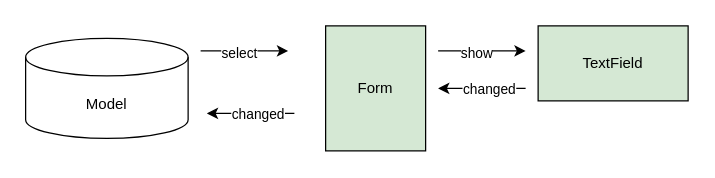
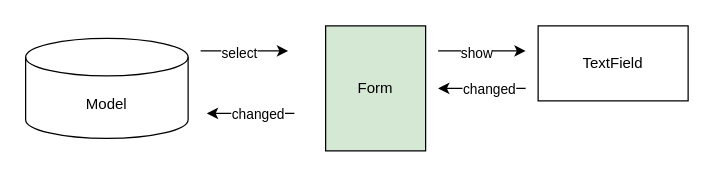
(613, 63) -> (613, 63)
